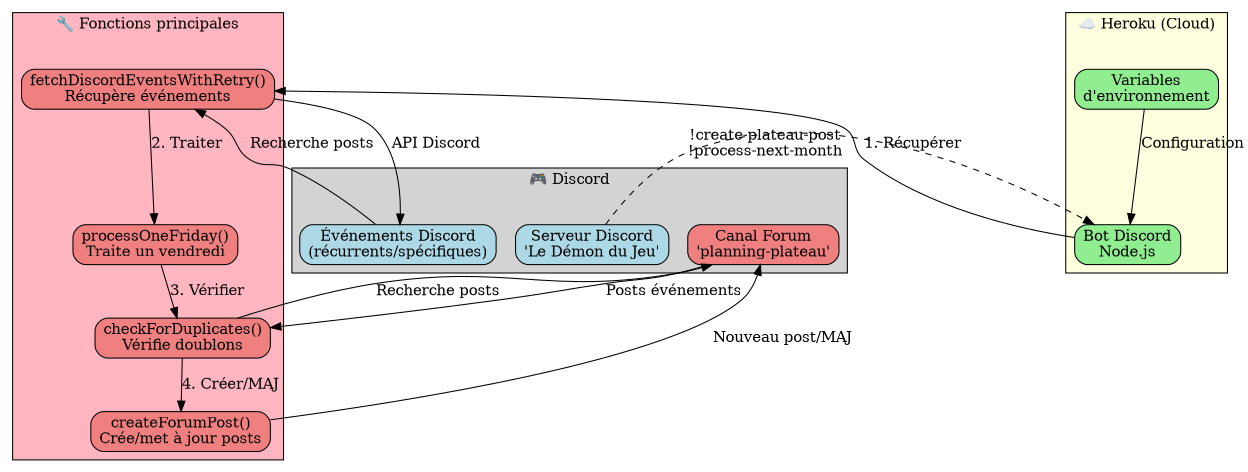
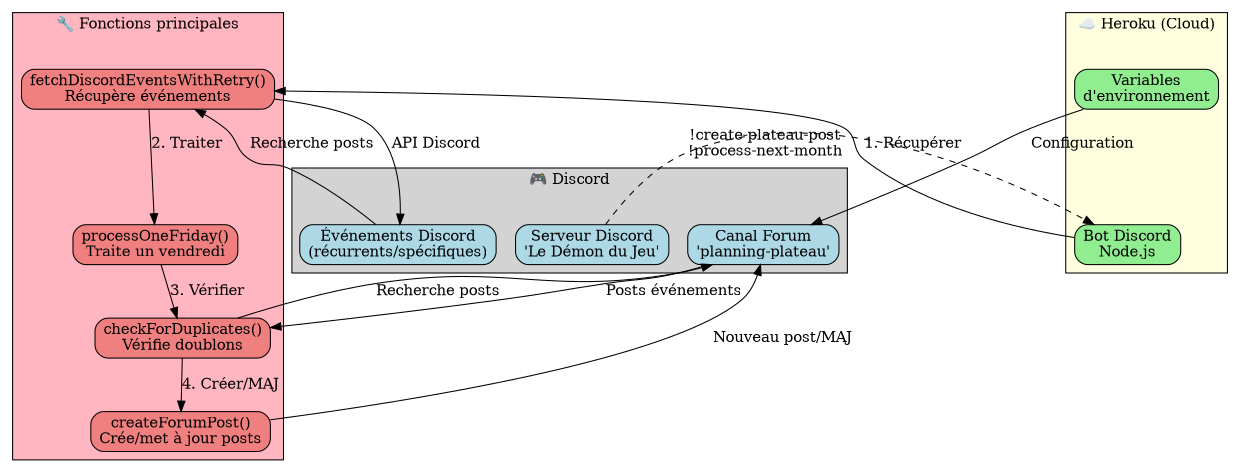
(1138, 162) -> (946, 168)
(763, 245) -> (763, 245)
